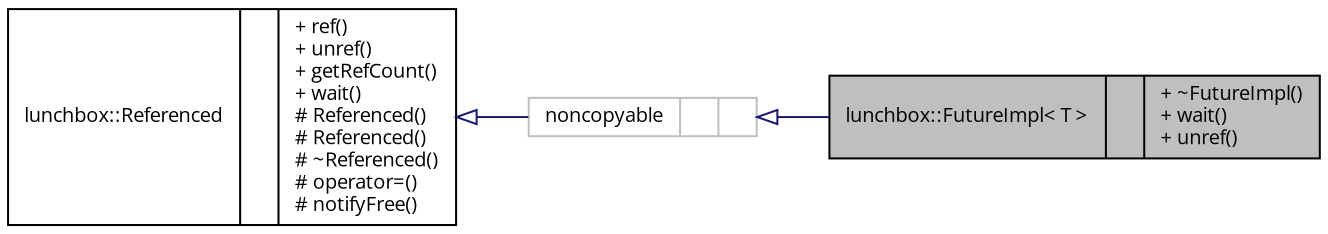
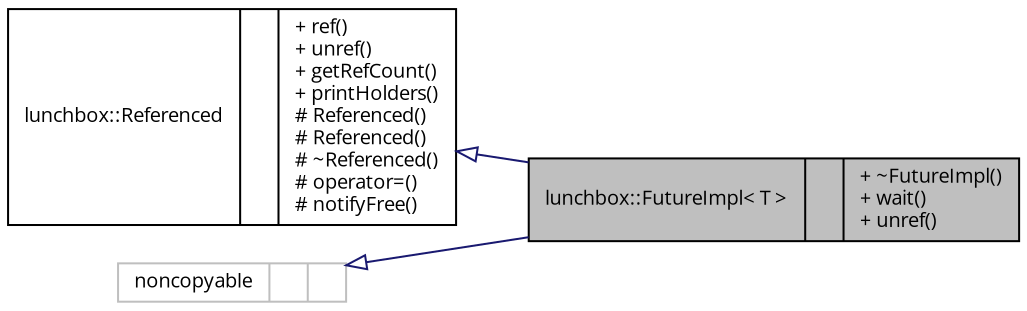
(329, 94) -> (367, 94)
(503, 117) -> (503, 158)
